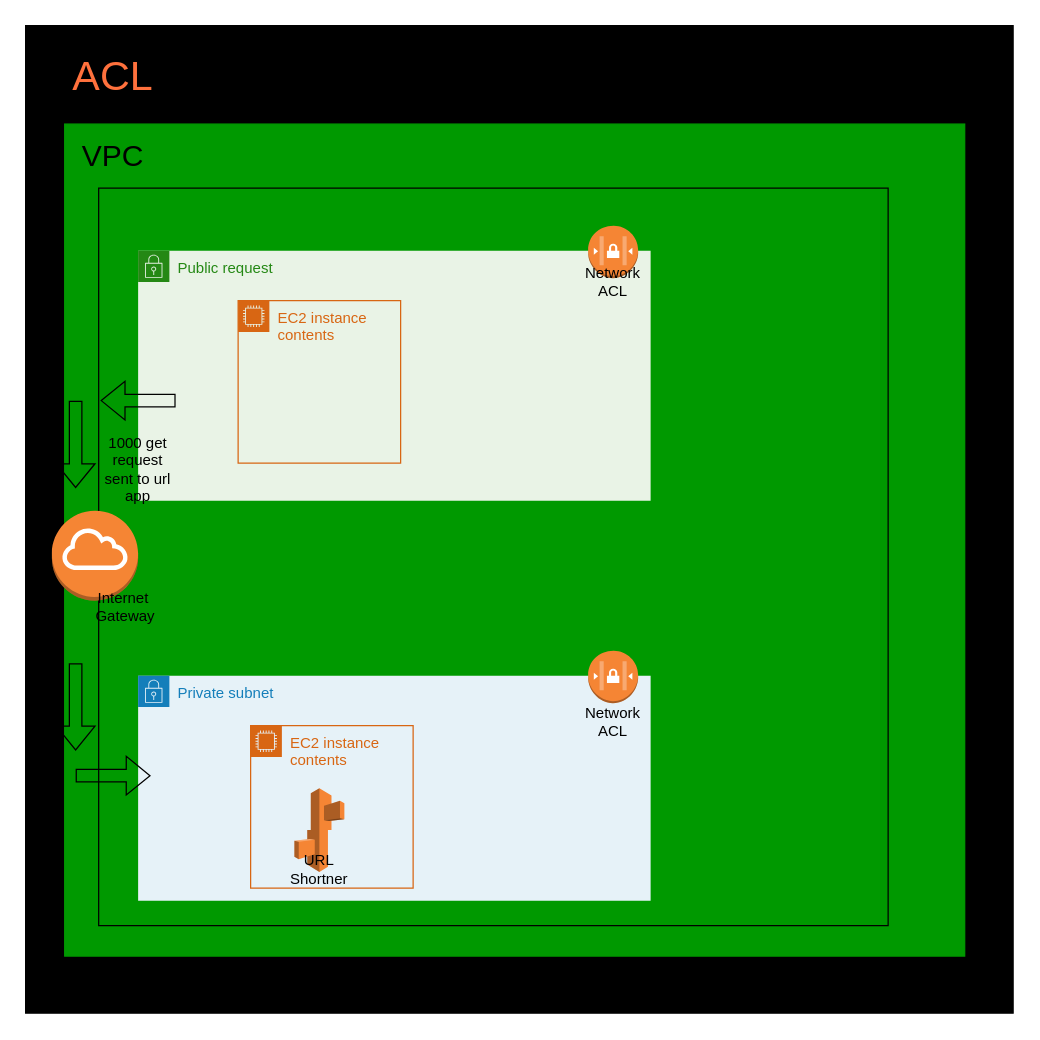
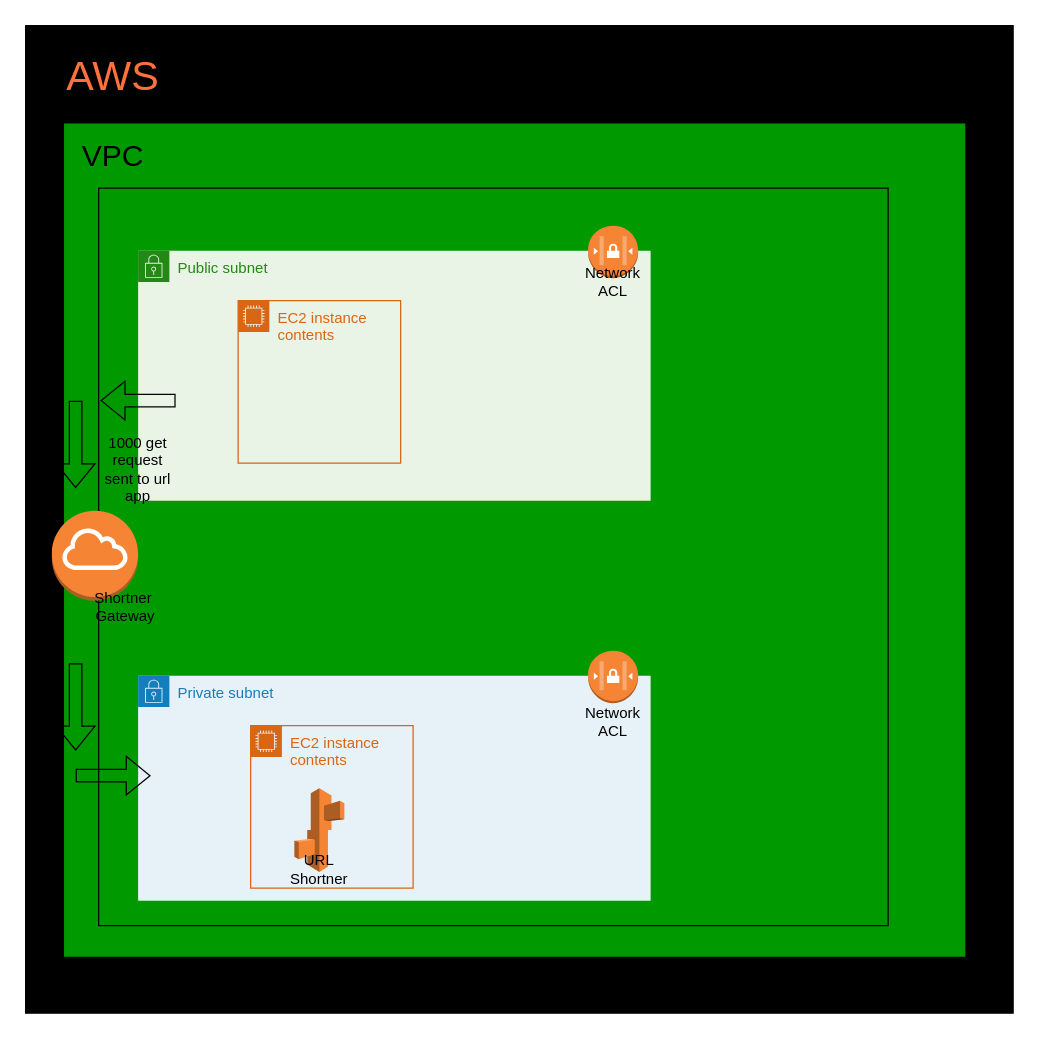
(113, 76) -> (113, 76)
(231, 268) -> (227, 268)
(126, 607) -> (126, 607)
